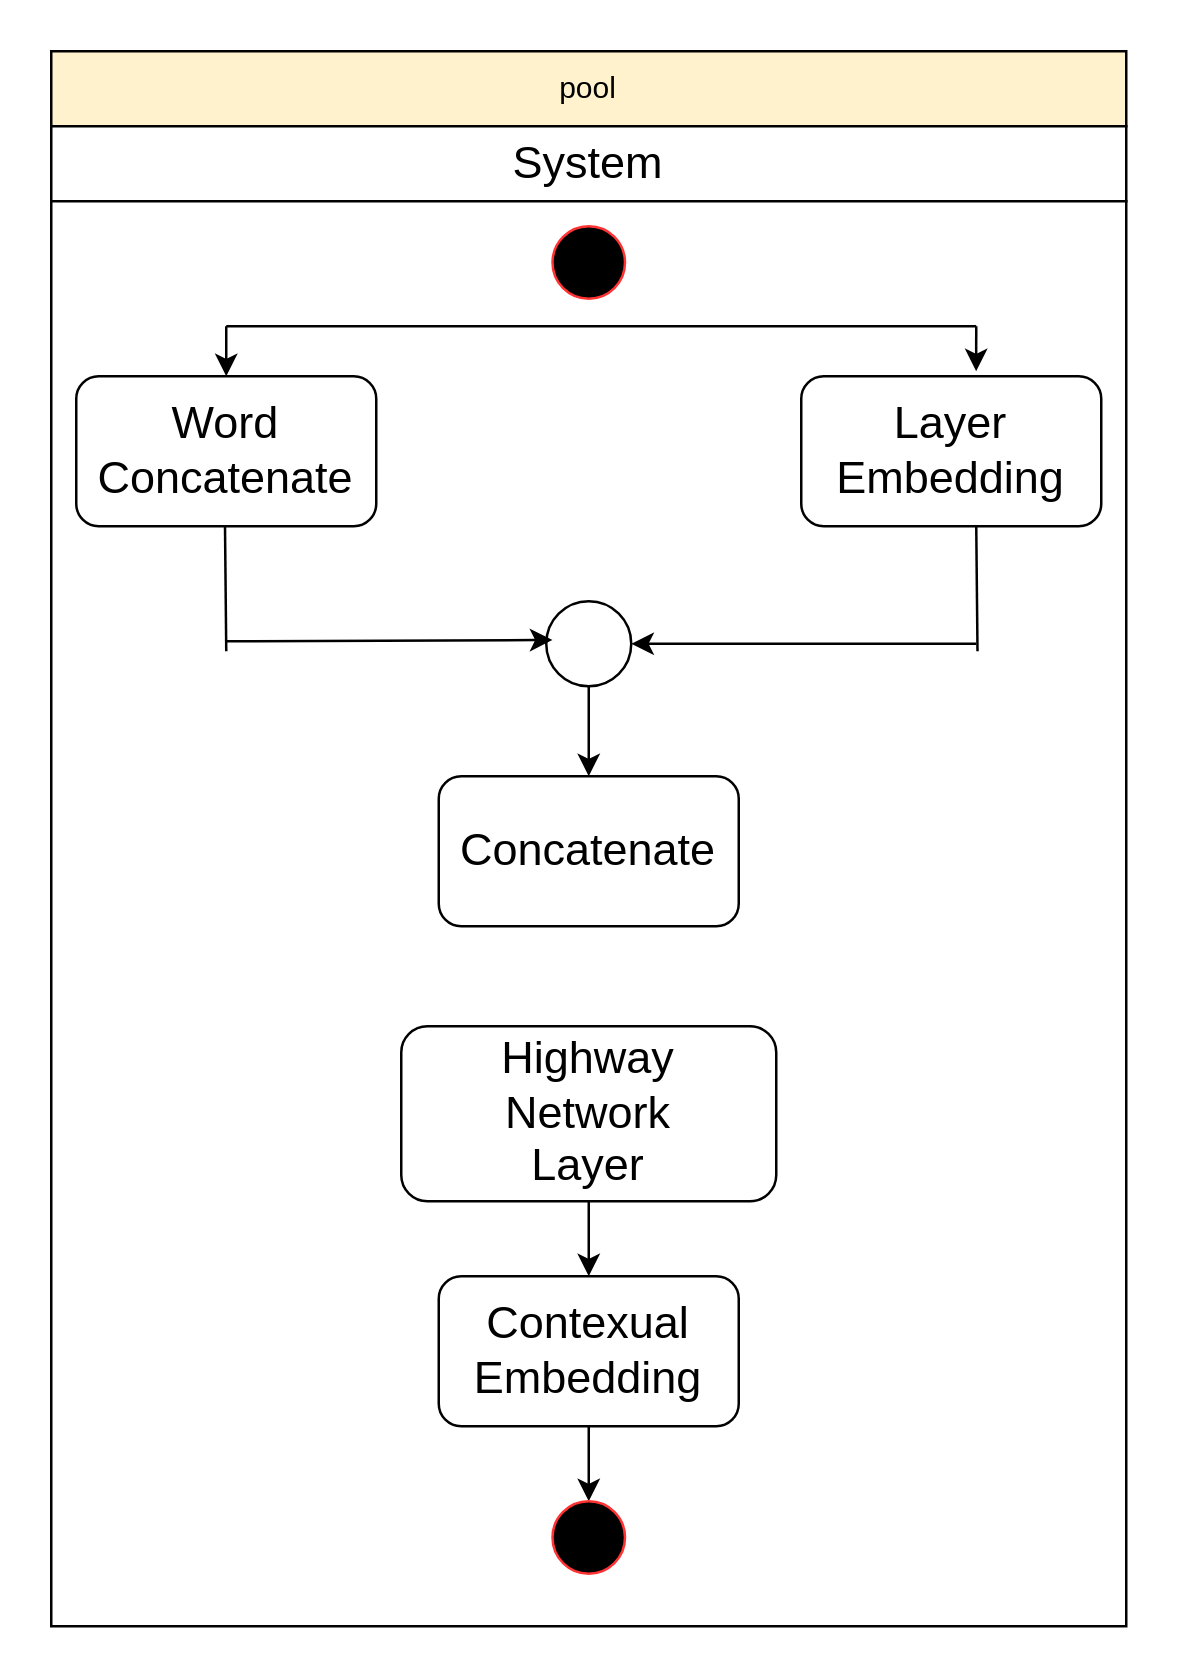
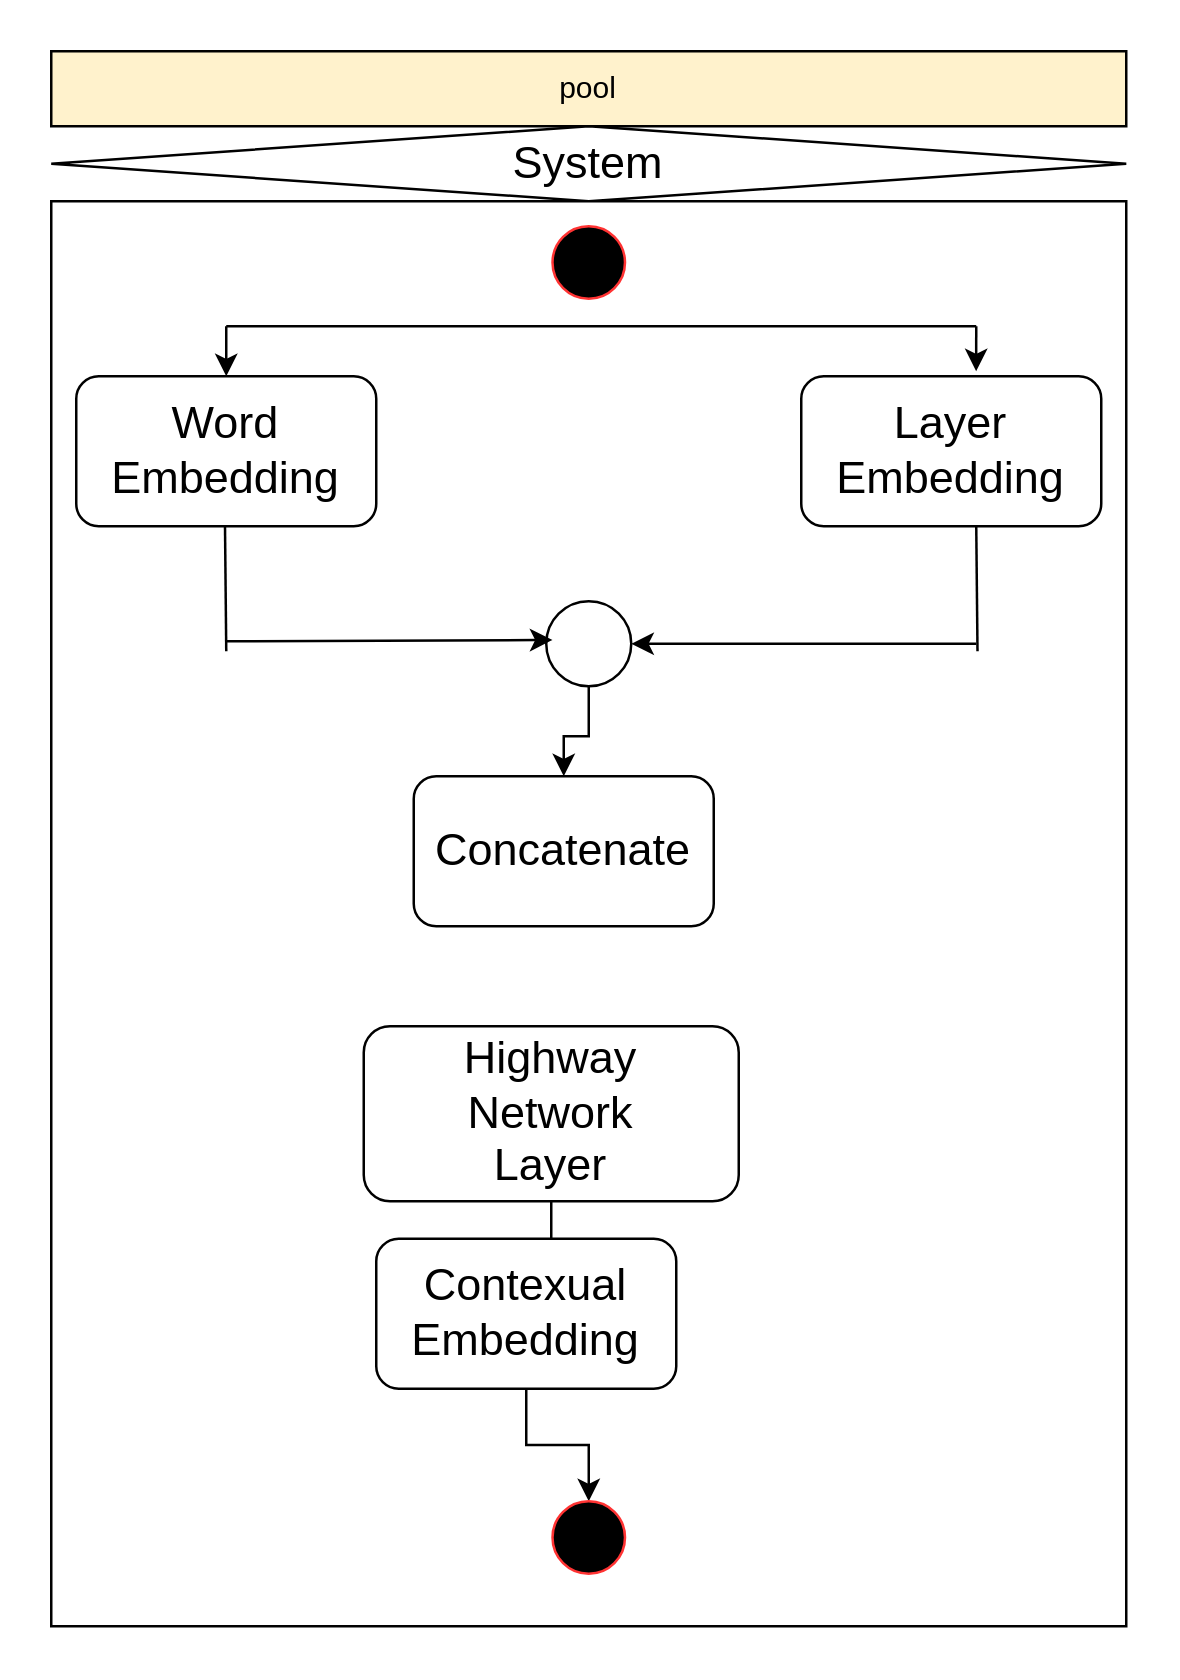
(589, 164) -> (589, 164)
(226, 451) -> (226, 451)
(589, 851) -> (564, 851)
(589, 1114) -> (551, 1114)
(589, 1351) -> (526, 1314)
